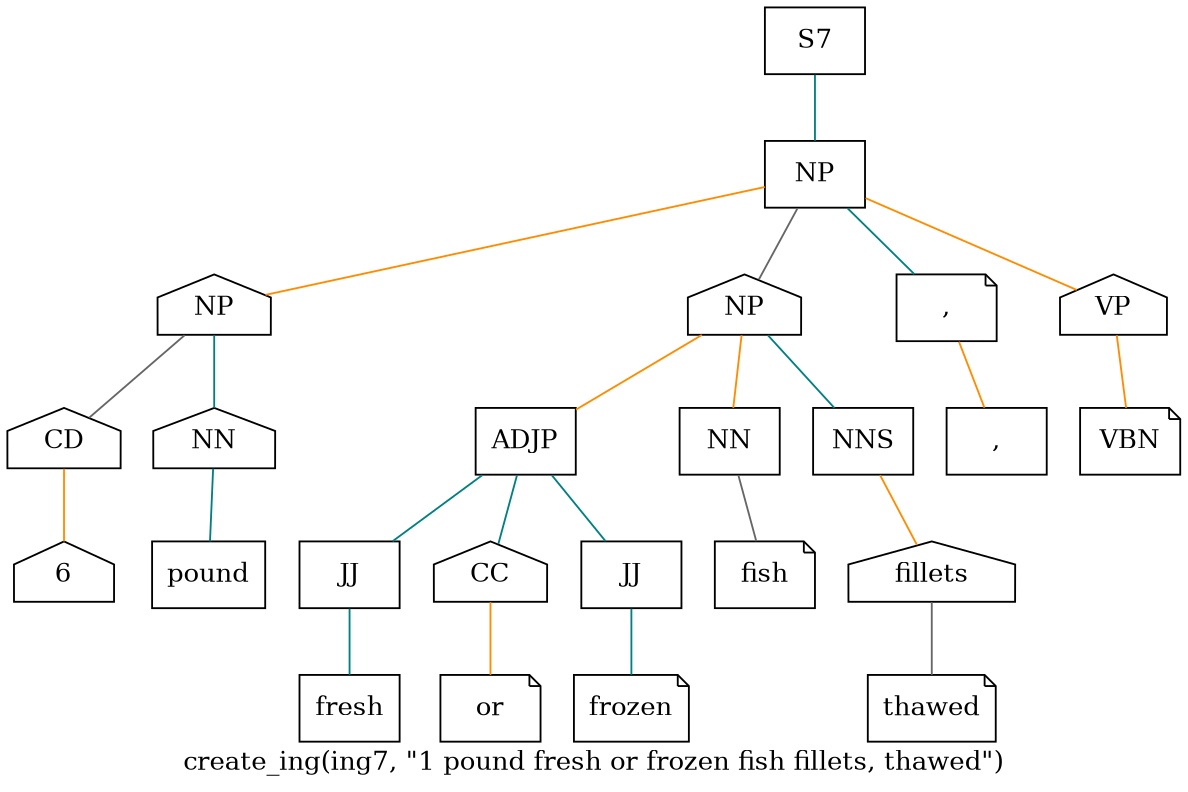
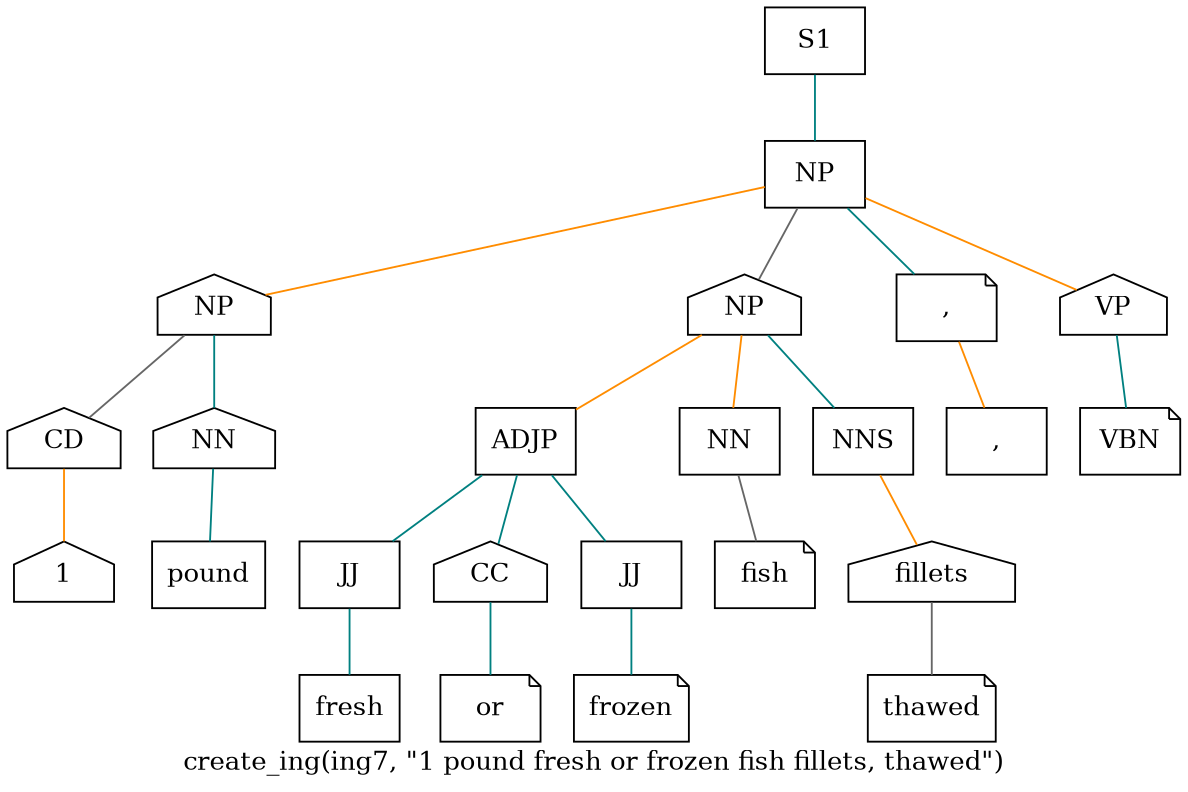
(815, 41) -> (815, 41)
(1121, 372) -> (1121, 372)
(64, 575) -> (64, 575)
(490, 639) -> (490, 639)
